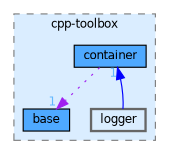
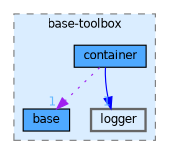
(85, 25) -> (85, 25)
(123, 94) -> (106, 83)
